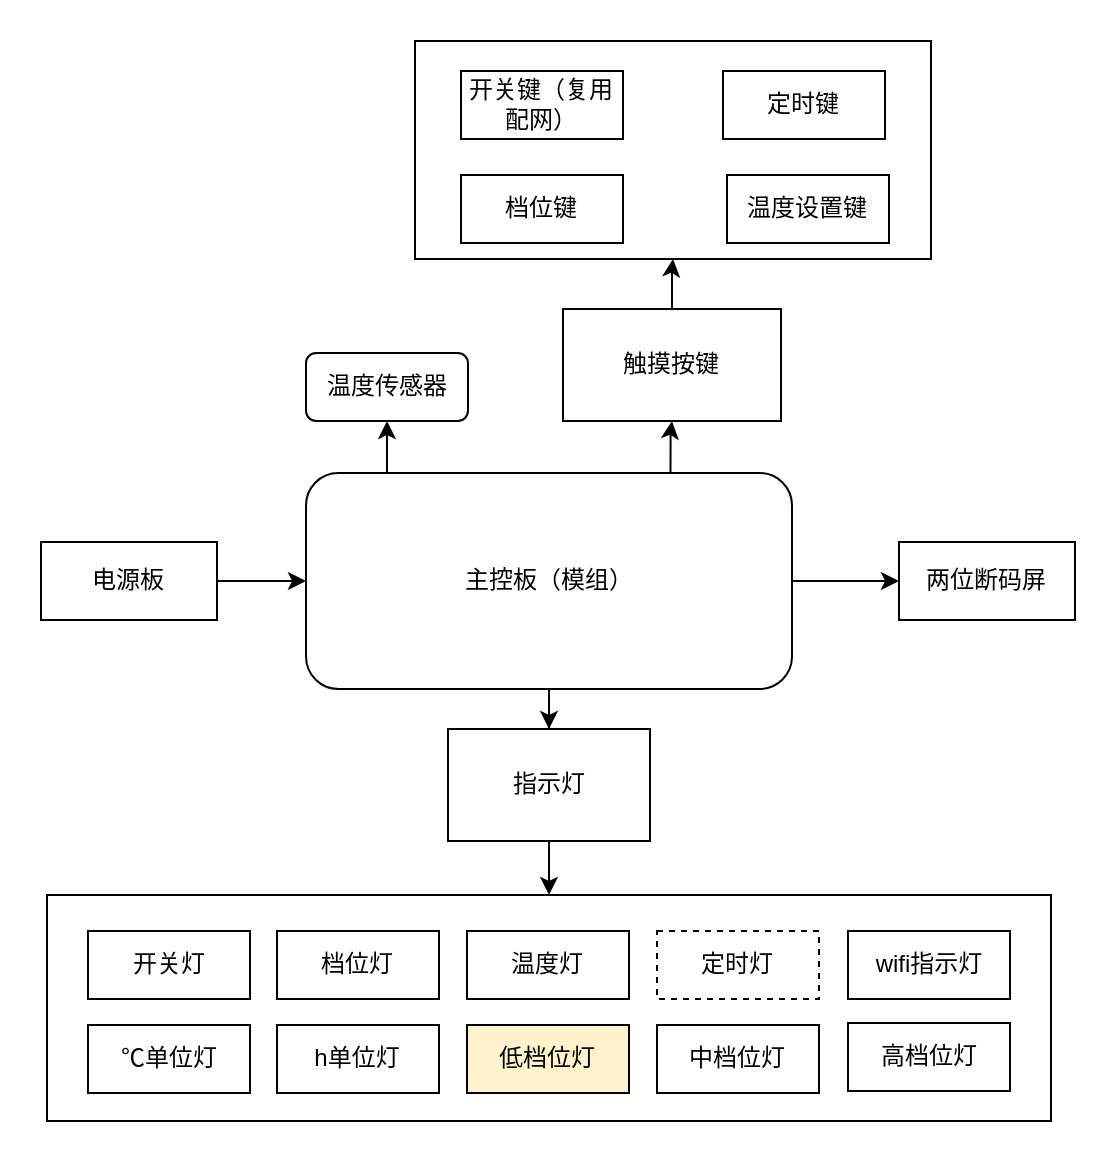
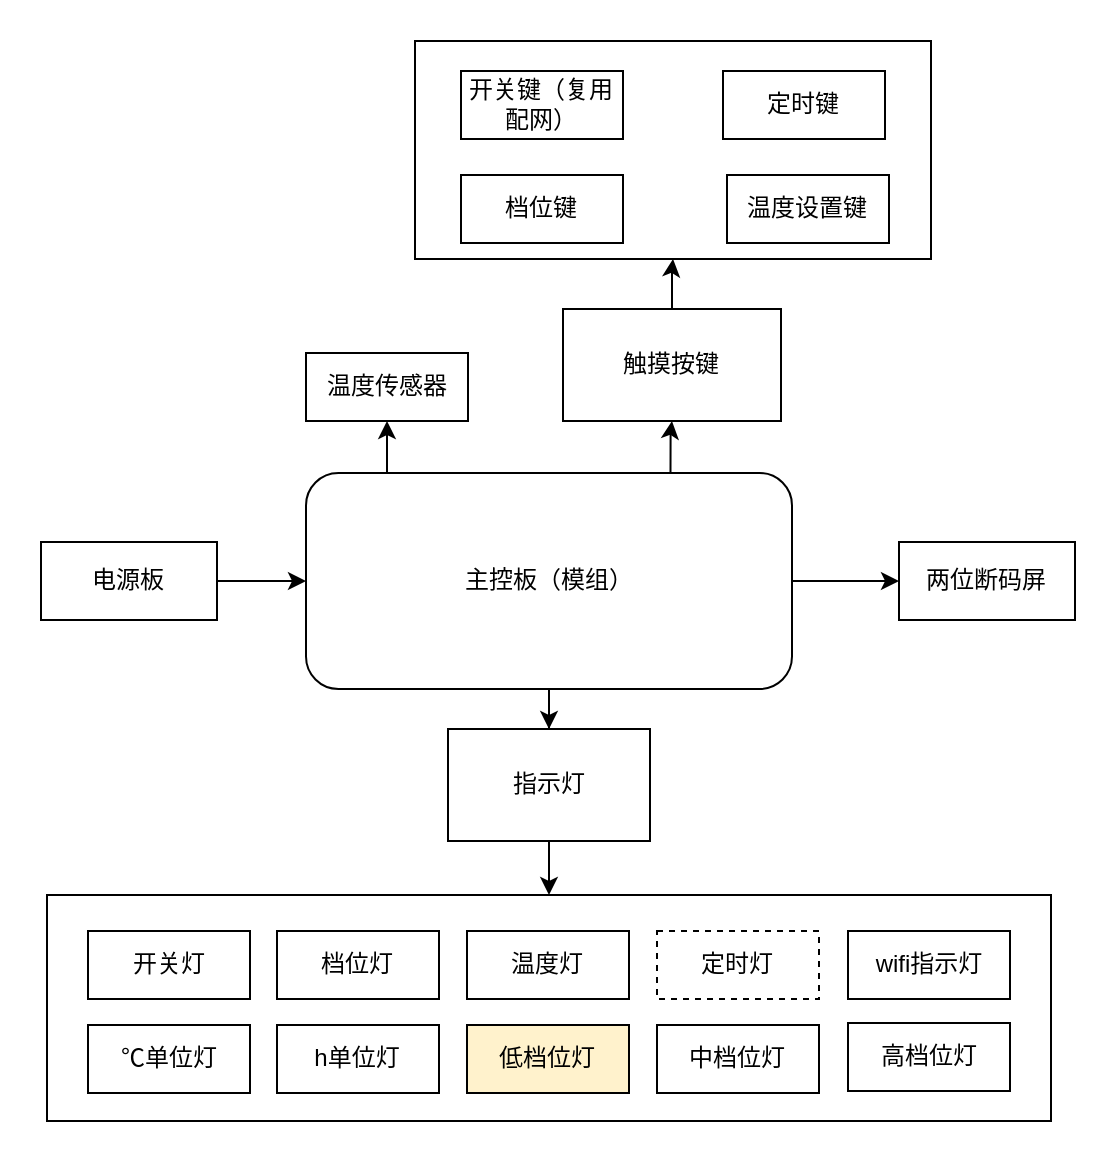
(387, 387) -> (387, 387)
